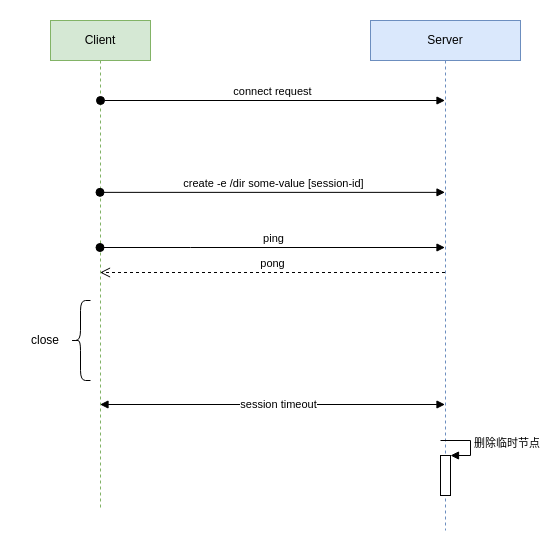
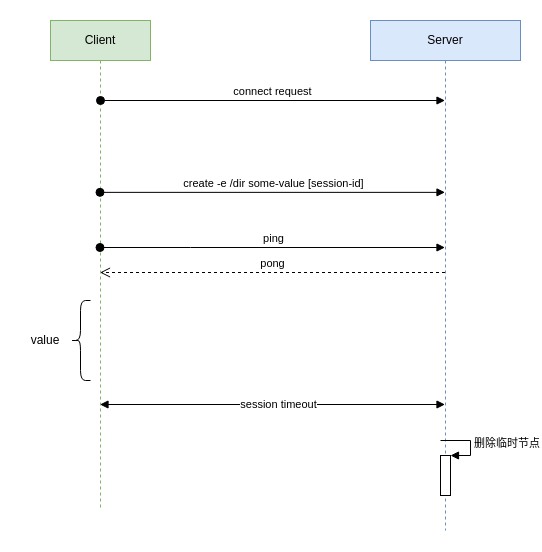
(46, 341) -> (46, 341)
